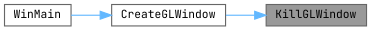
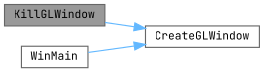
(240, 15) -> (120, 25)
